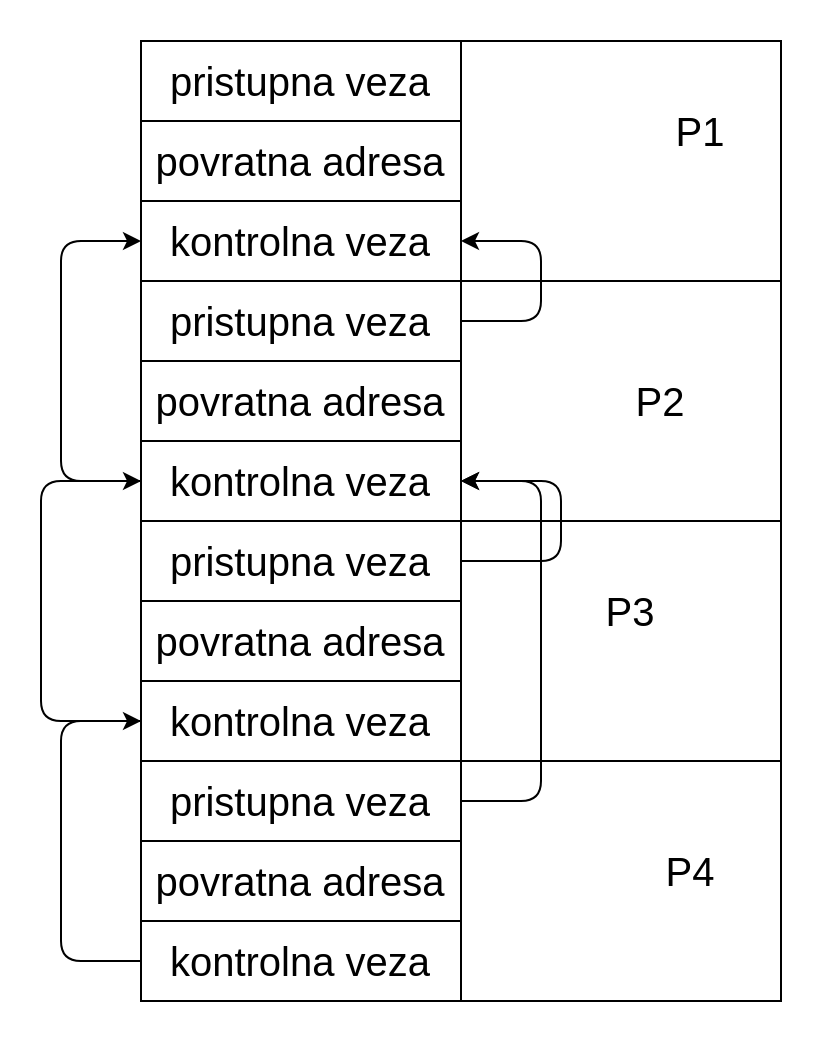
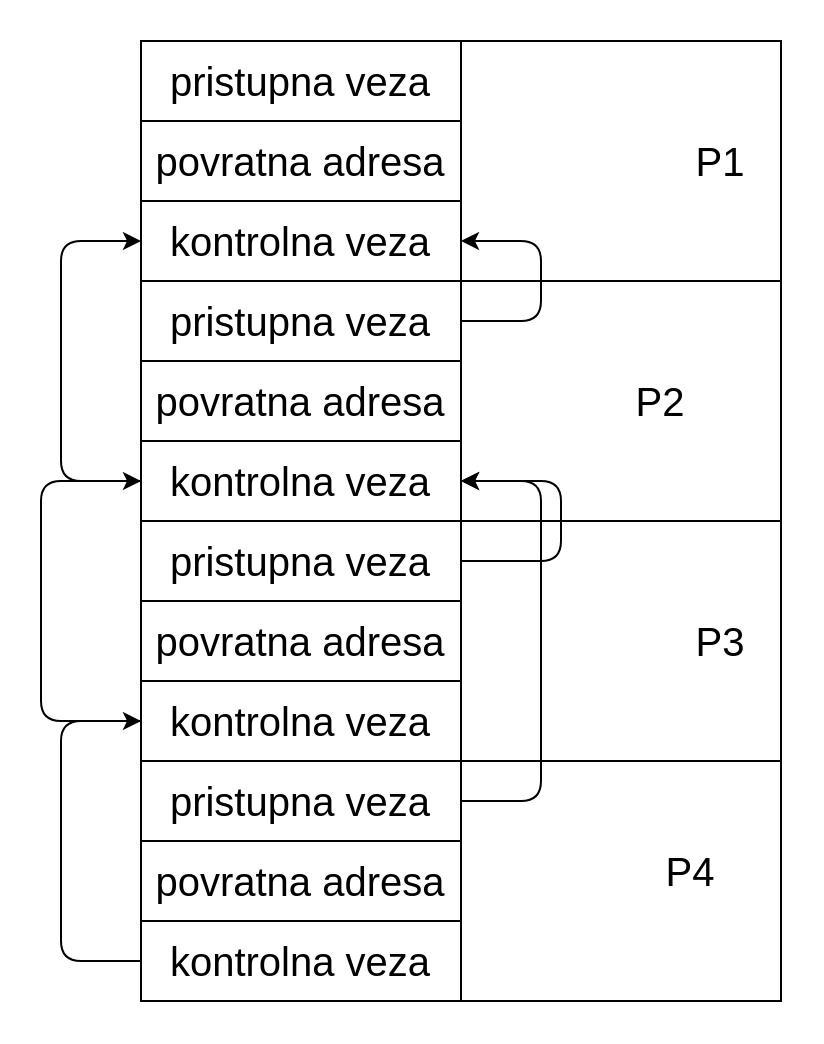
(701, 131) -> (721, 161)
(631, 611) -> (721, 641)
